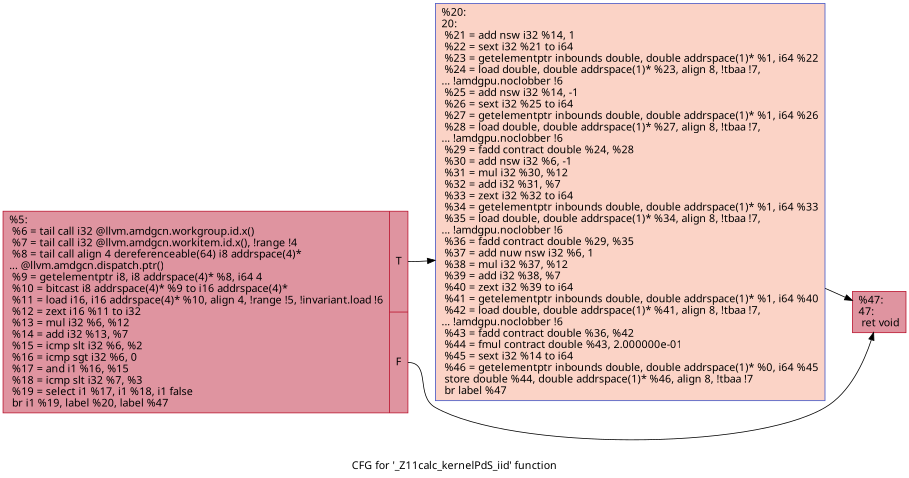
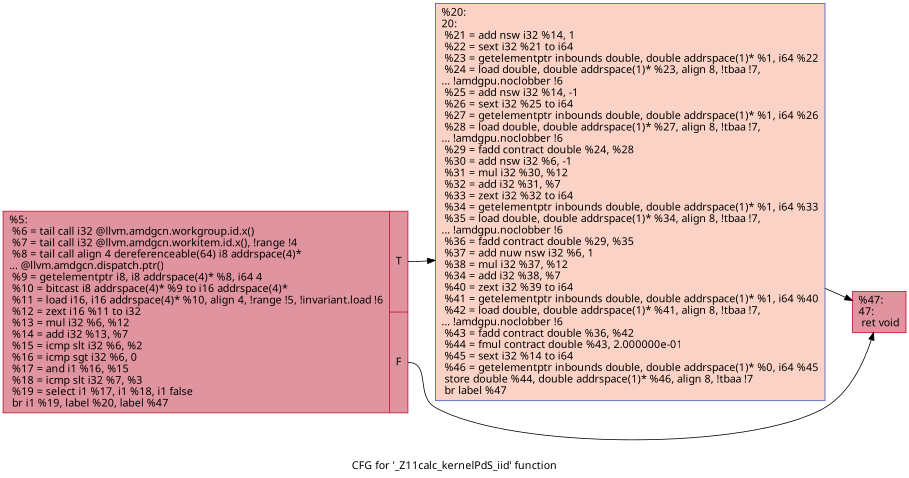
(501, 276) -> (501, 276)
